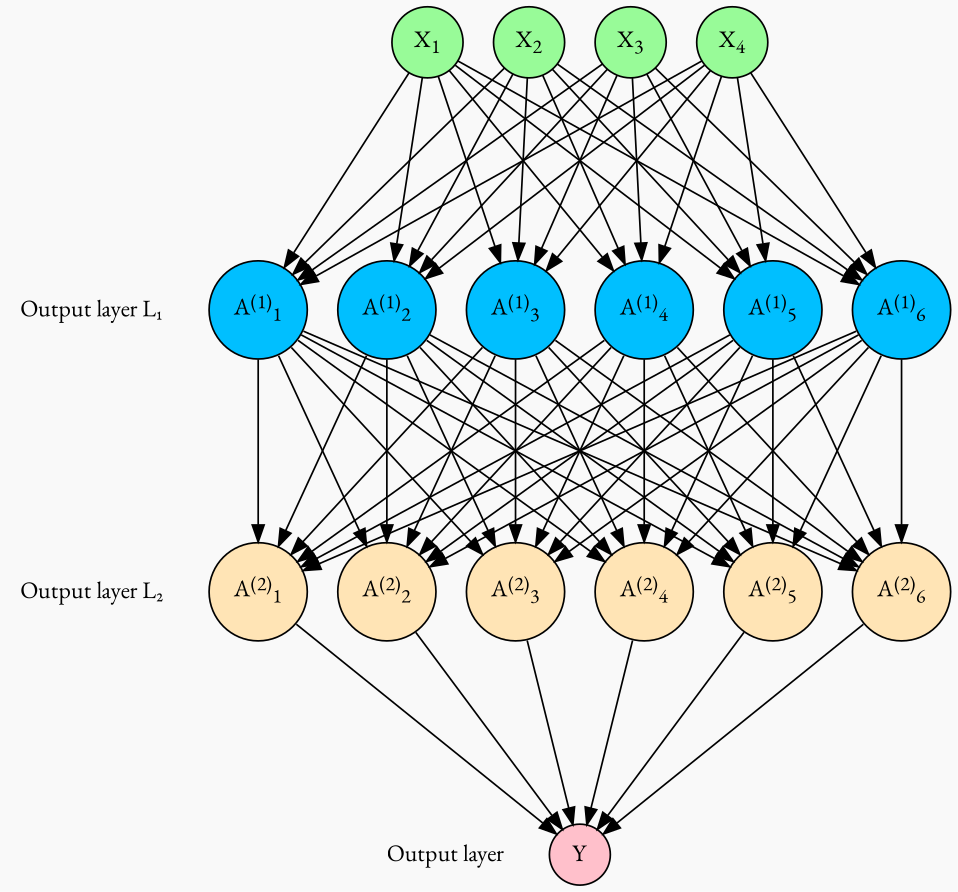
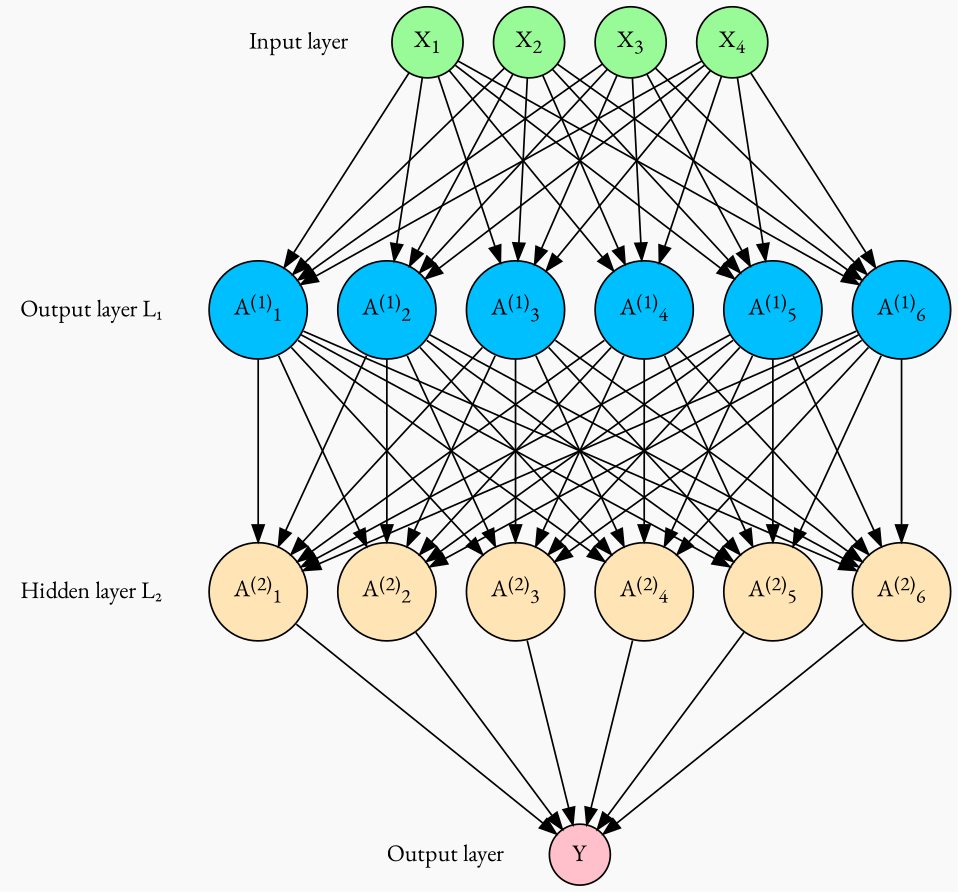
none -> (299, 42)
(92, 592) -> (92, 592)
